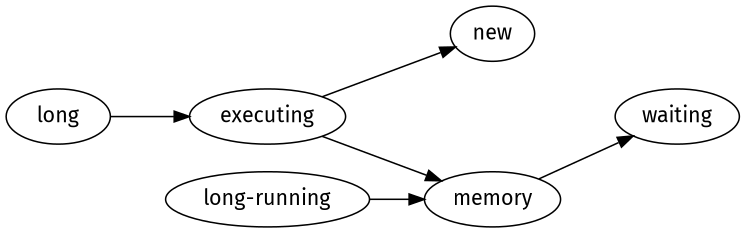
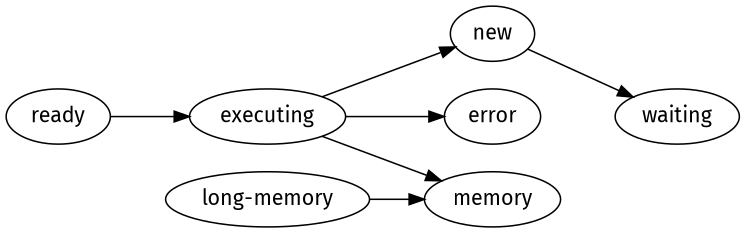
(58, 117) -> (58, 117)
none -> (493, 117)
(579, 161) -> (573, 70)
(268, 199) -> (268, 199)
